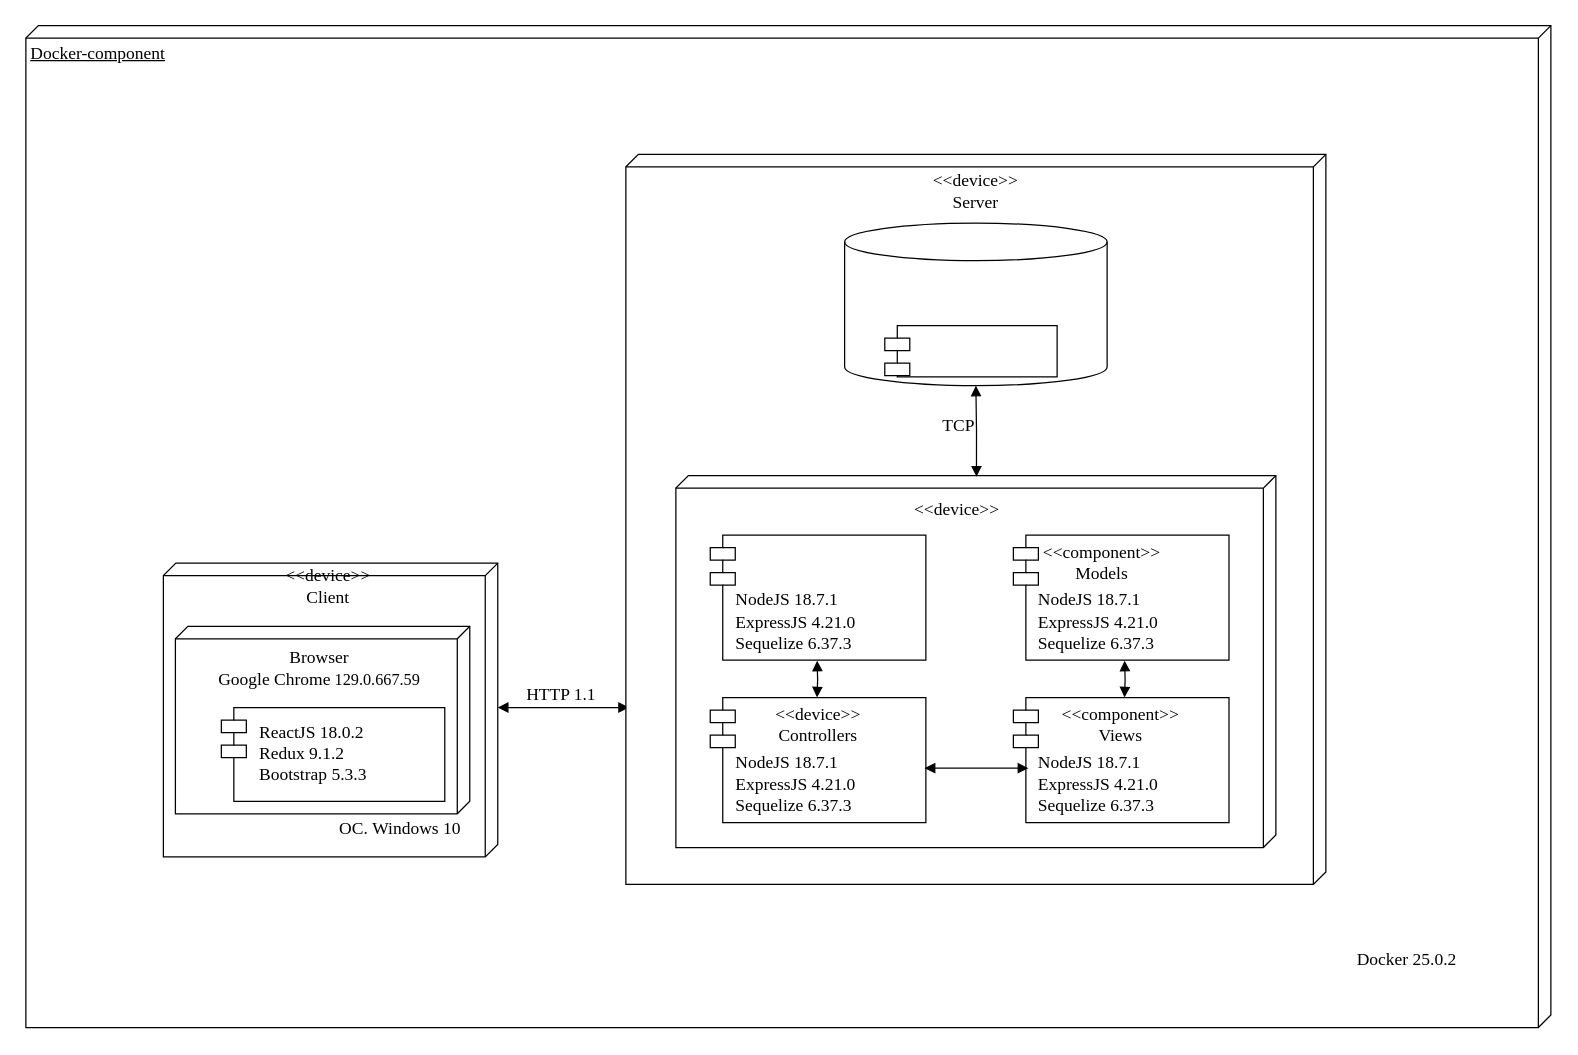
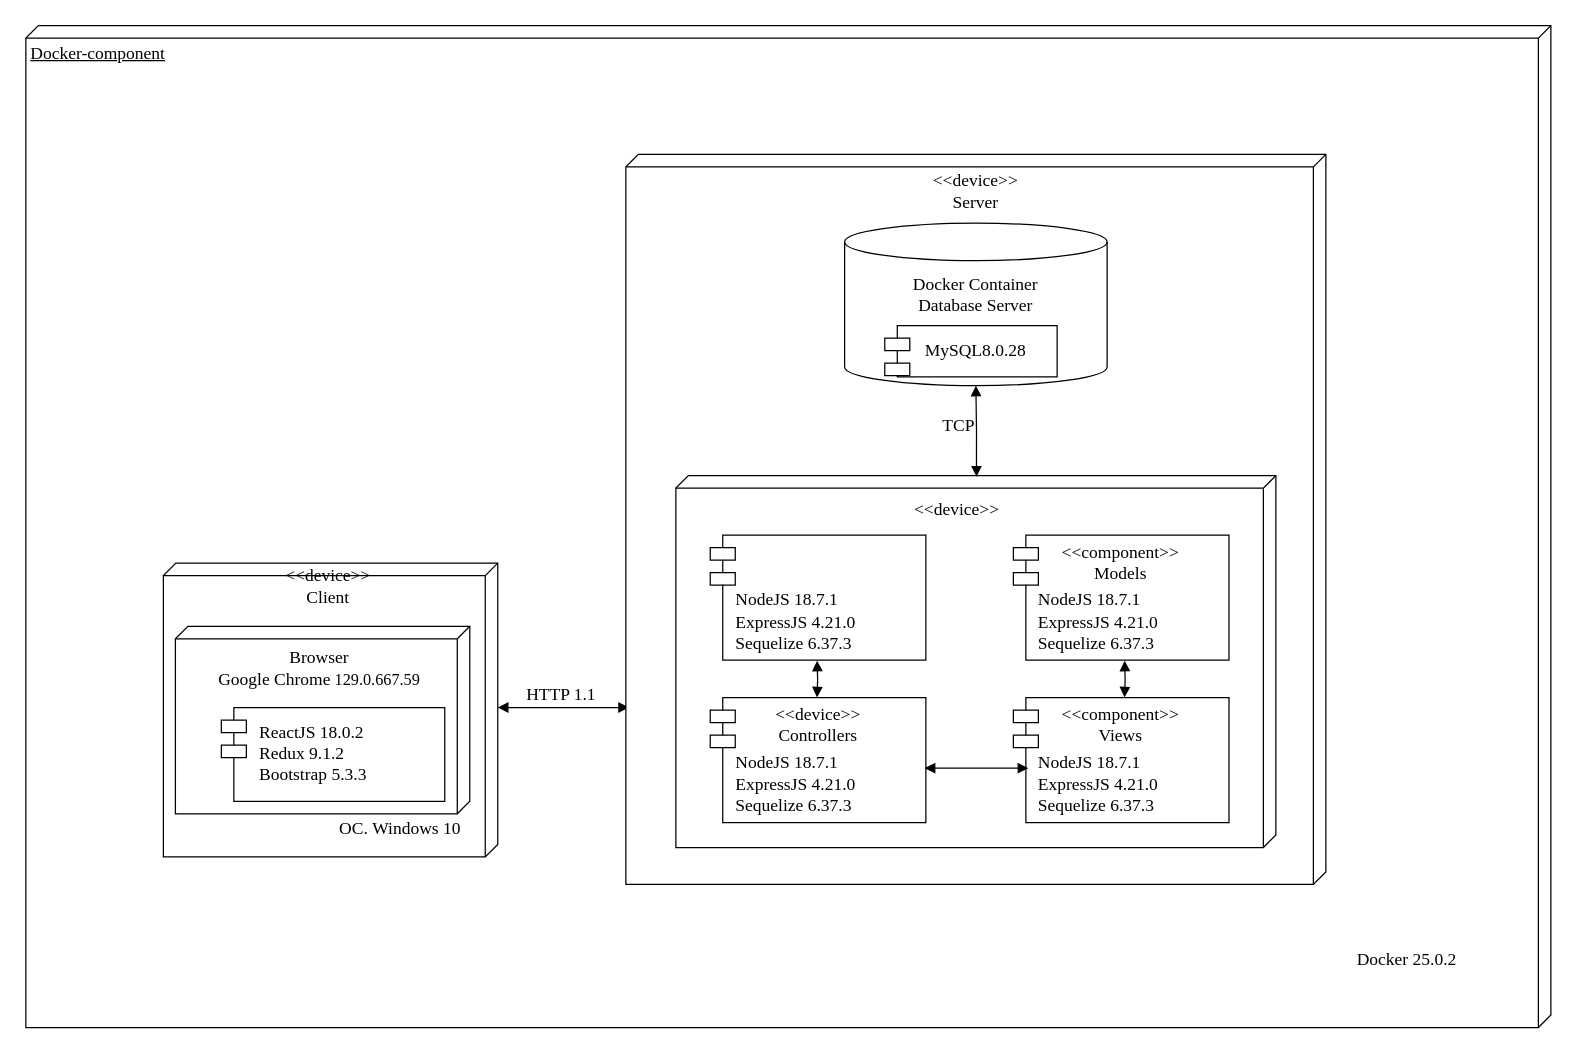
none -> (976, 296)
none -> (976, 351)
(1102, 563) -> (1121, 563)
